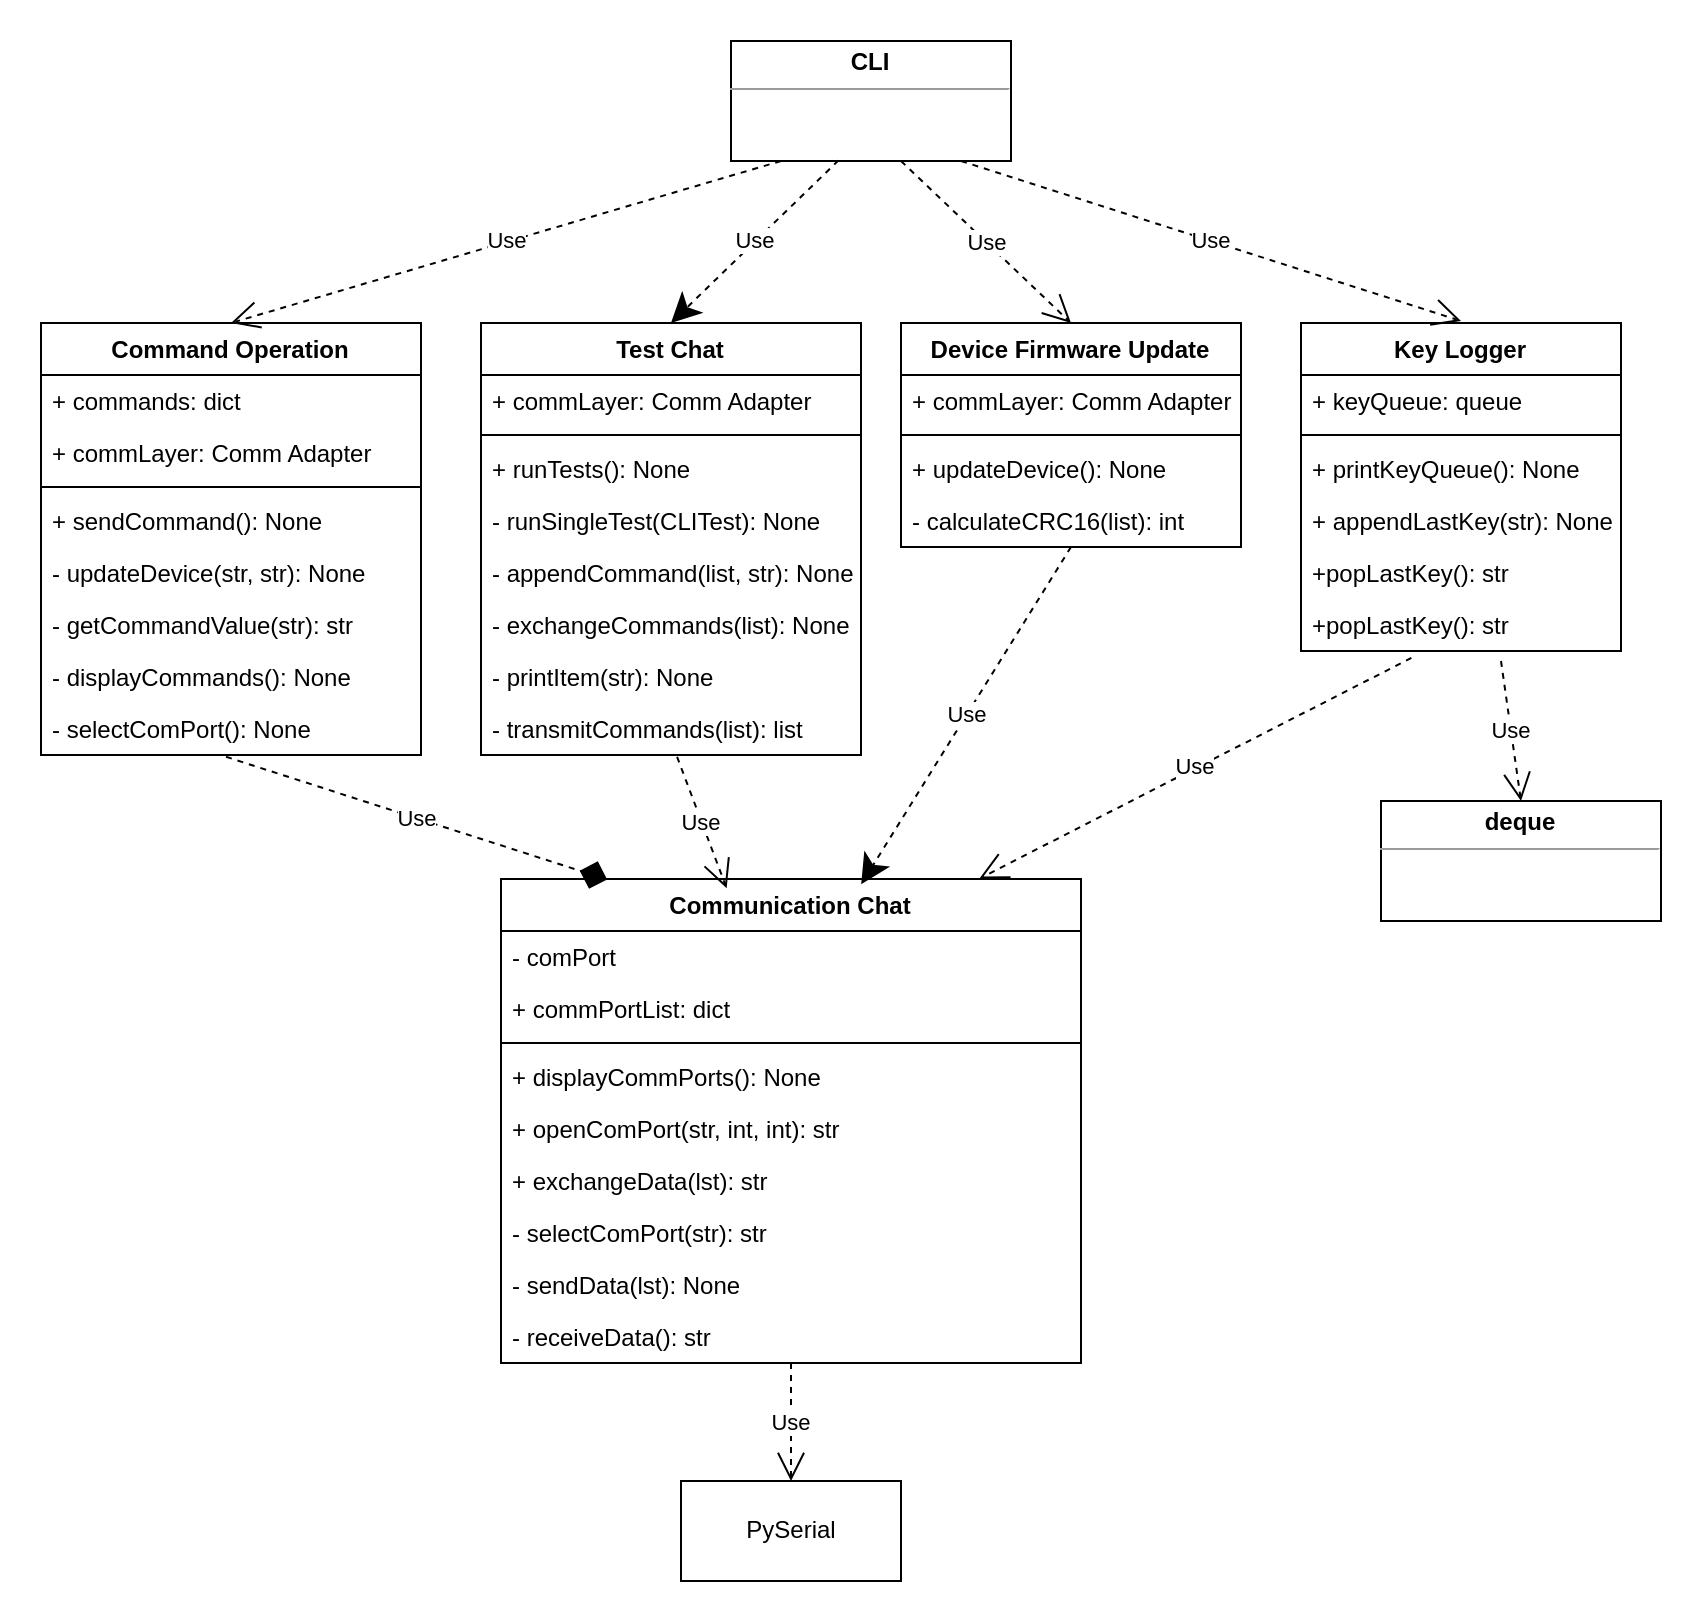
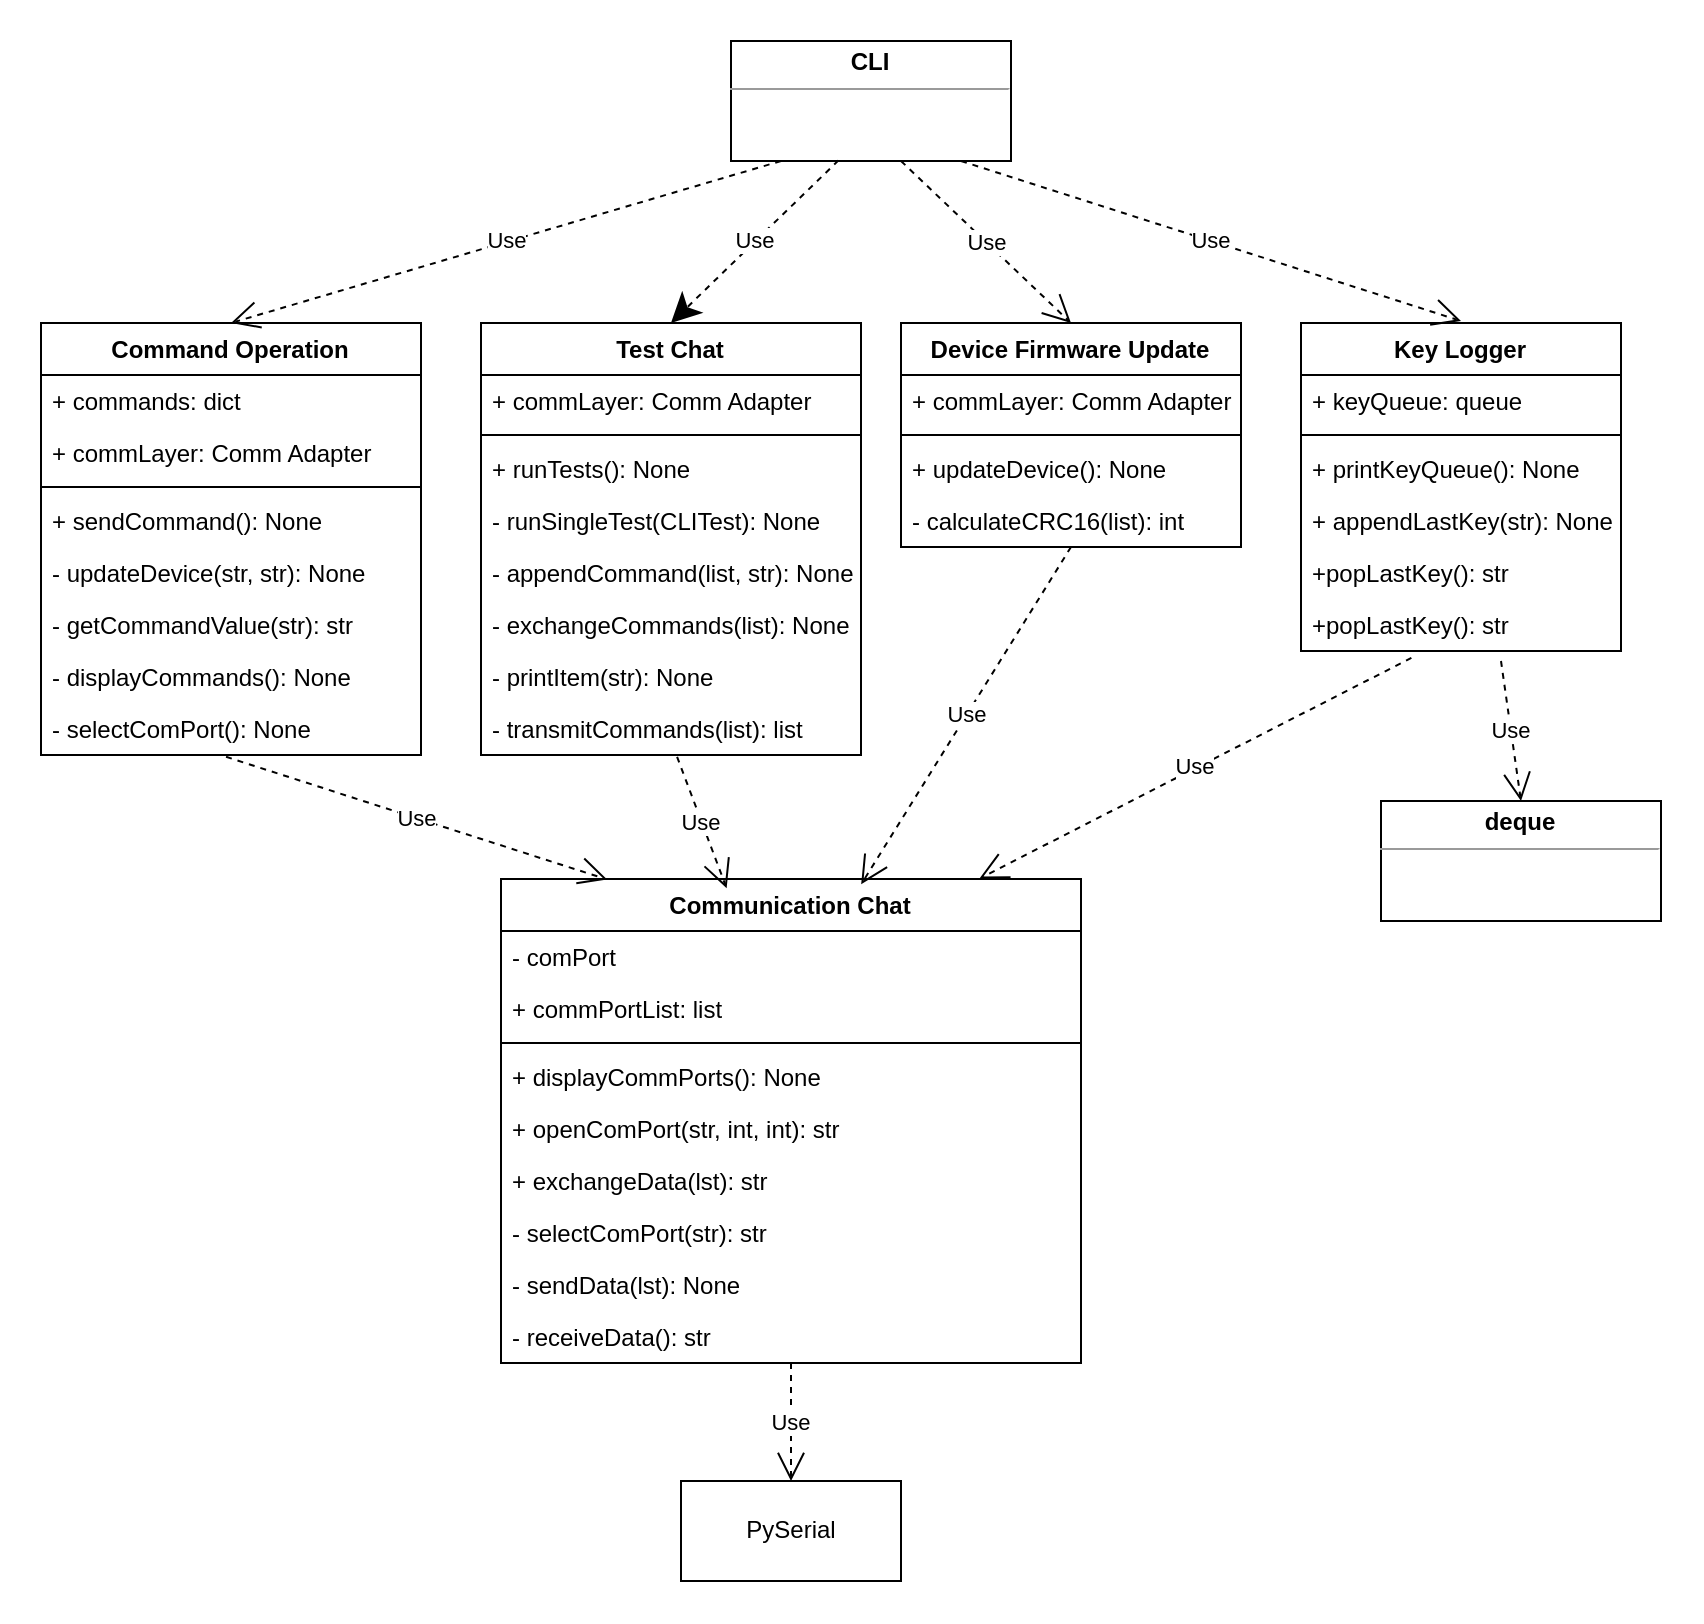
(874, 864) -> (870, 870)
(580, 871) -> (590, 874)
(631, 1010) -> (628, 1010)
